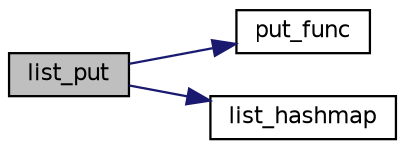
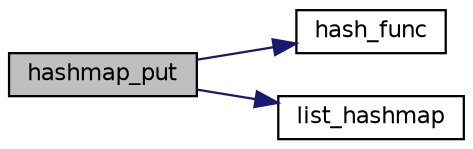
(303, 32) -> (371, 32)
(69, 75) -> (103, 75)
